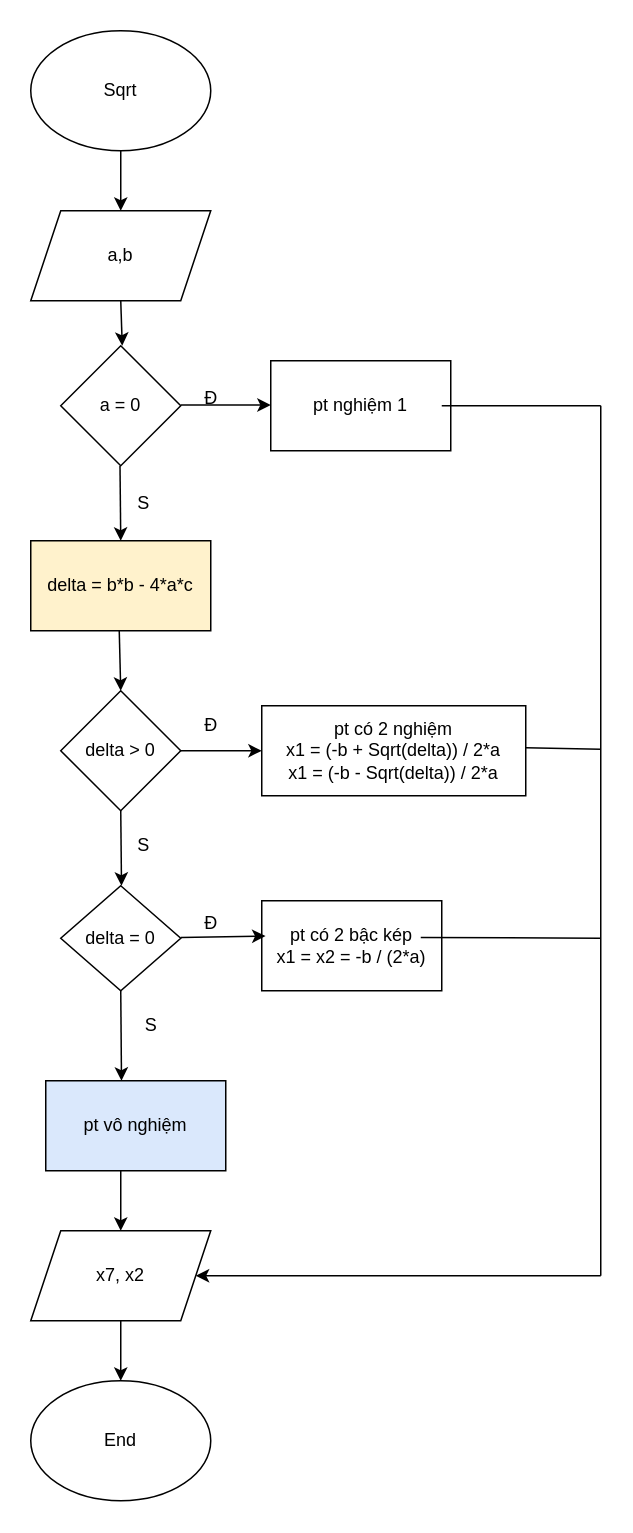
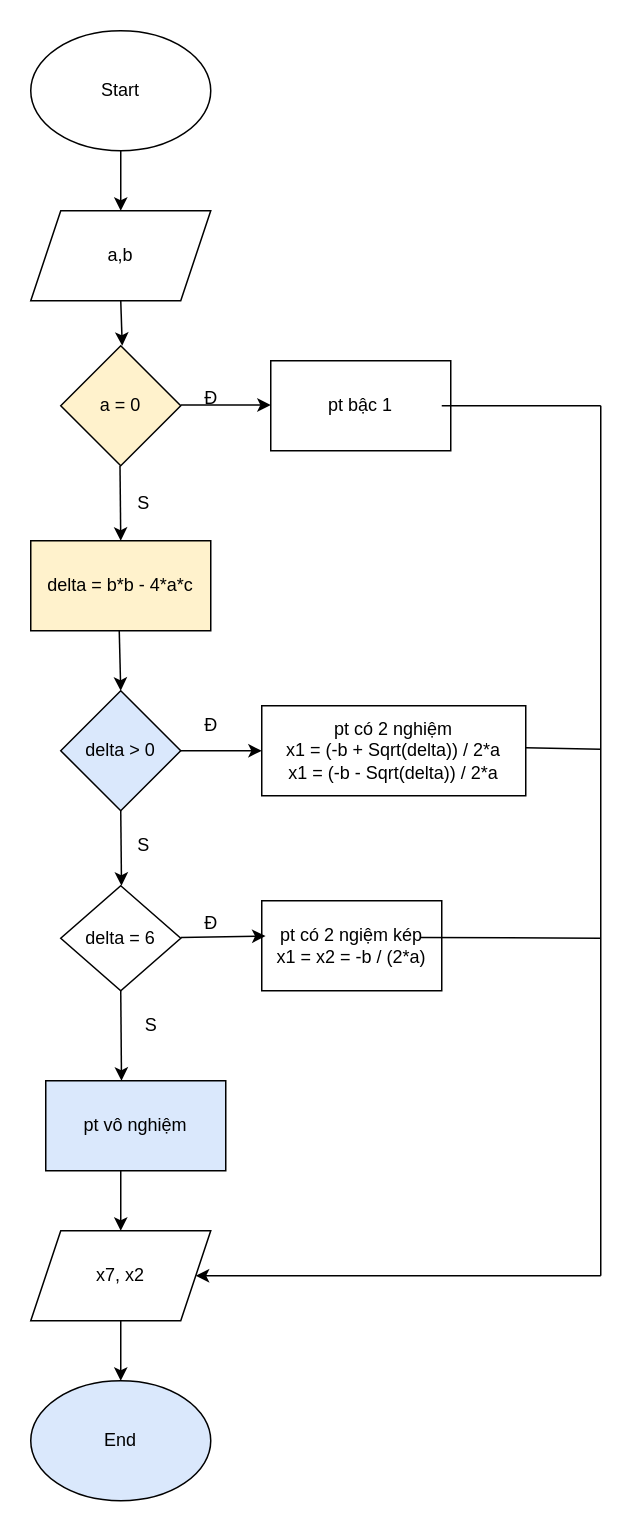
(121, 91) -> (121, 91)
(121, 406) -> (121, 406)
(361, 406) -> (361, 406)
(121, 751) -> (121, 751)
(121, 938) -> (121, 938)
(352, 946) -> (352, 946)
(121, 1441) -> (121, 1441)
